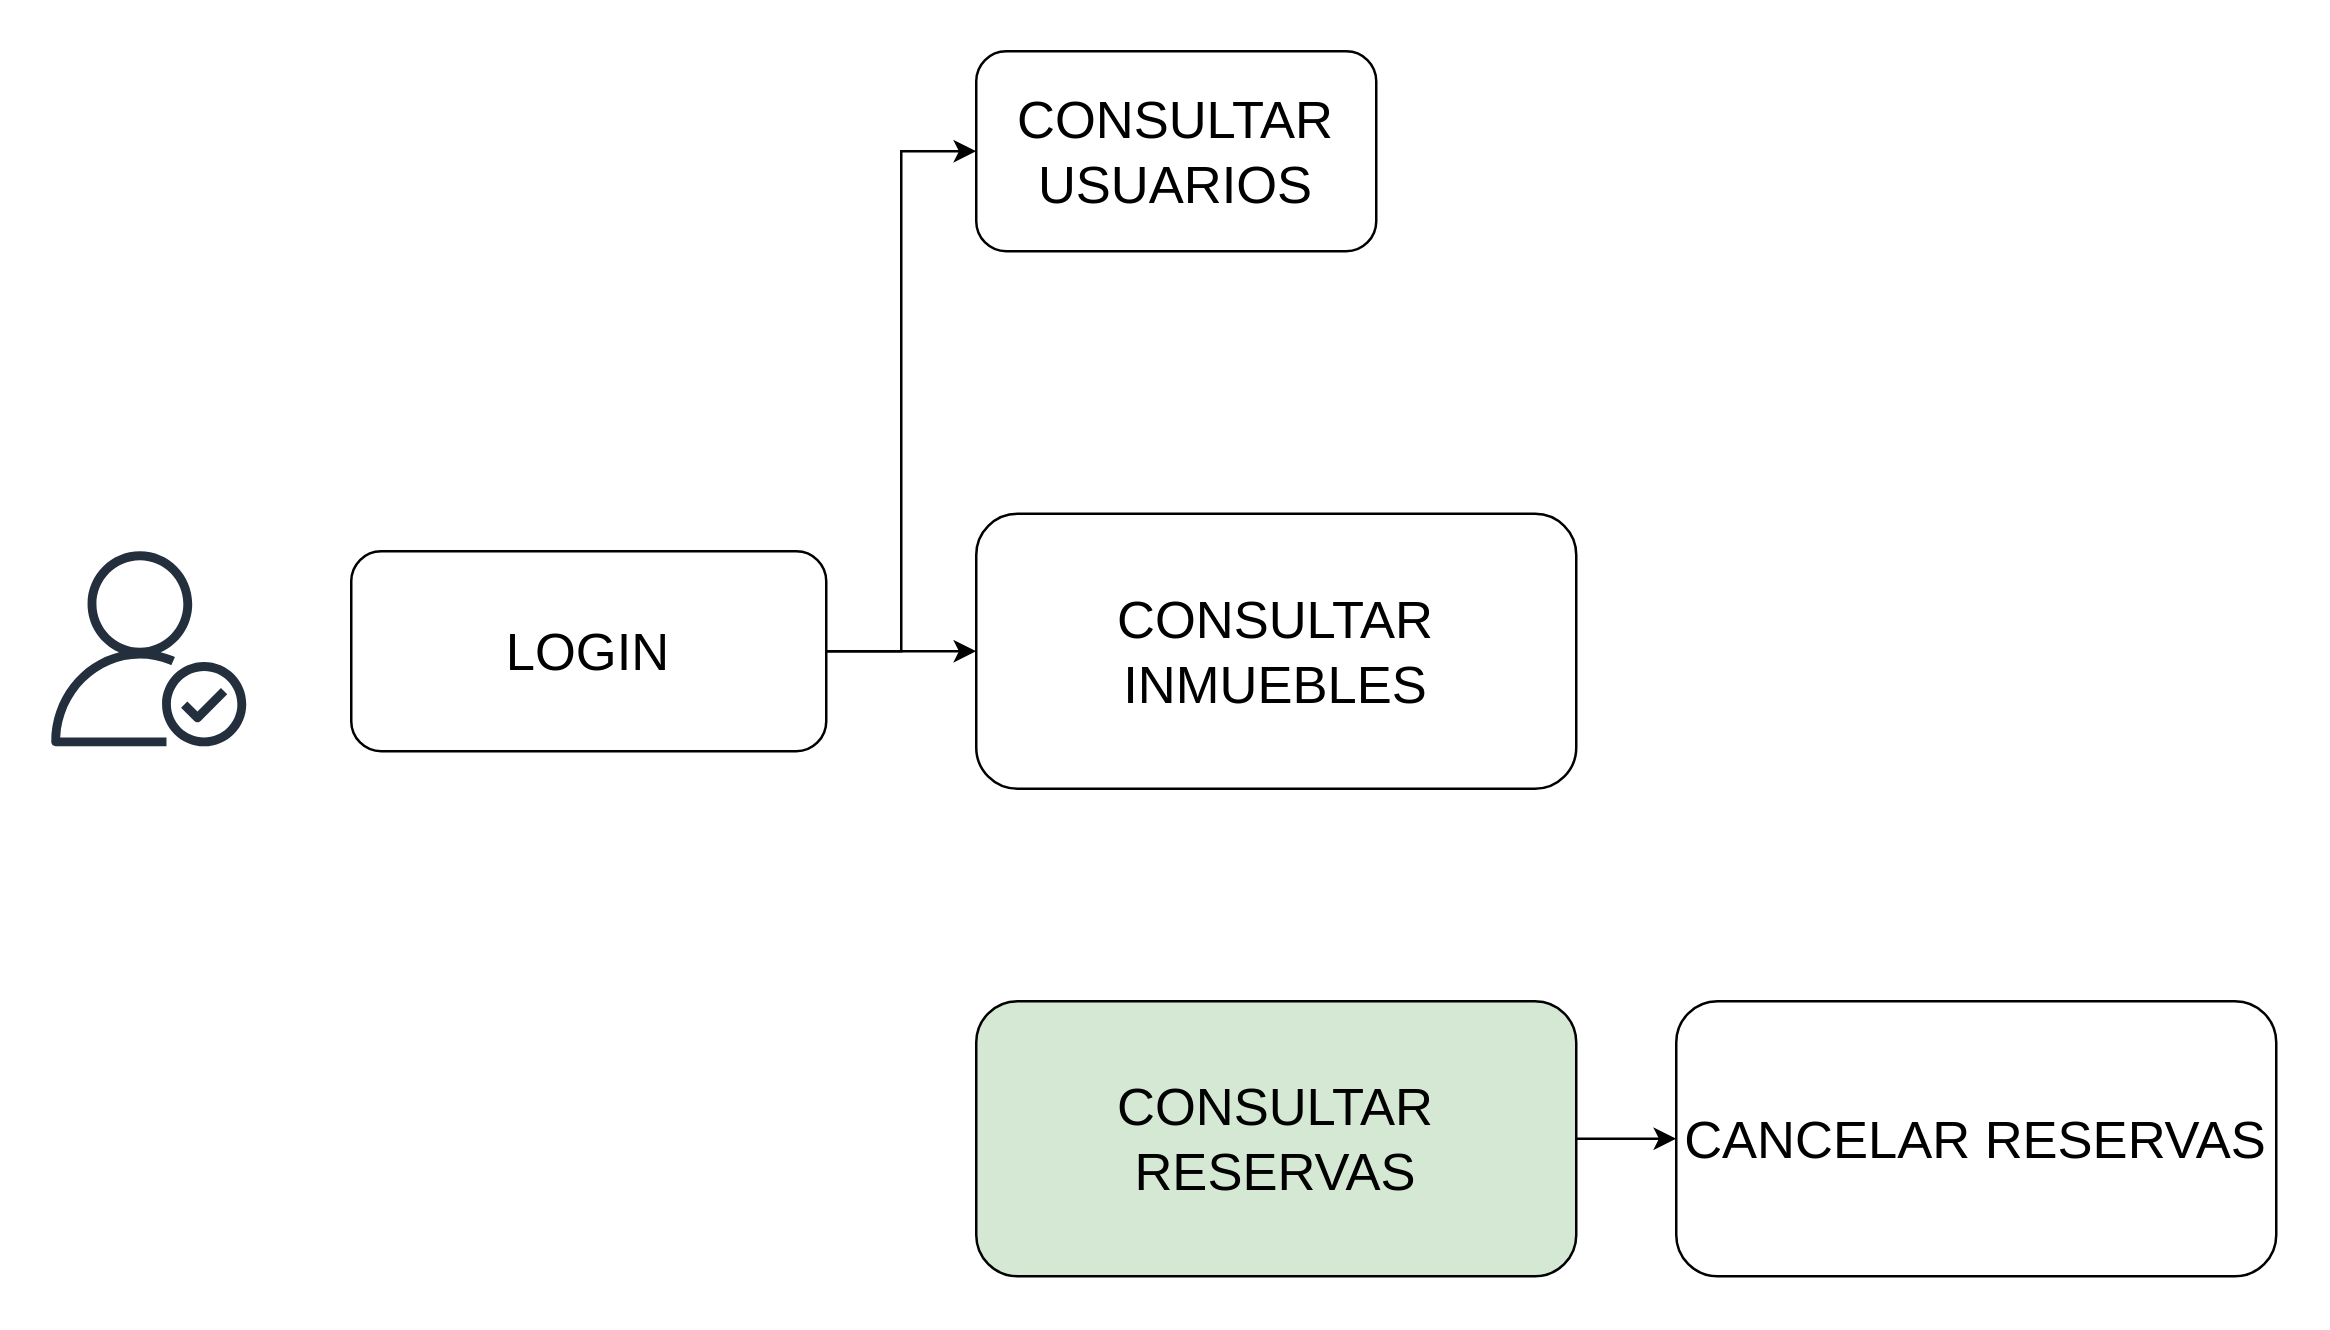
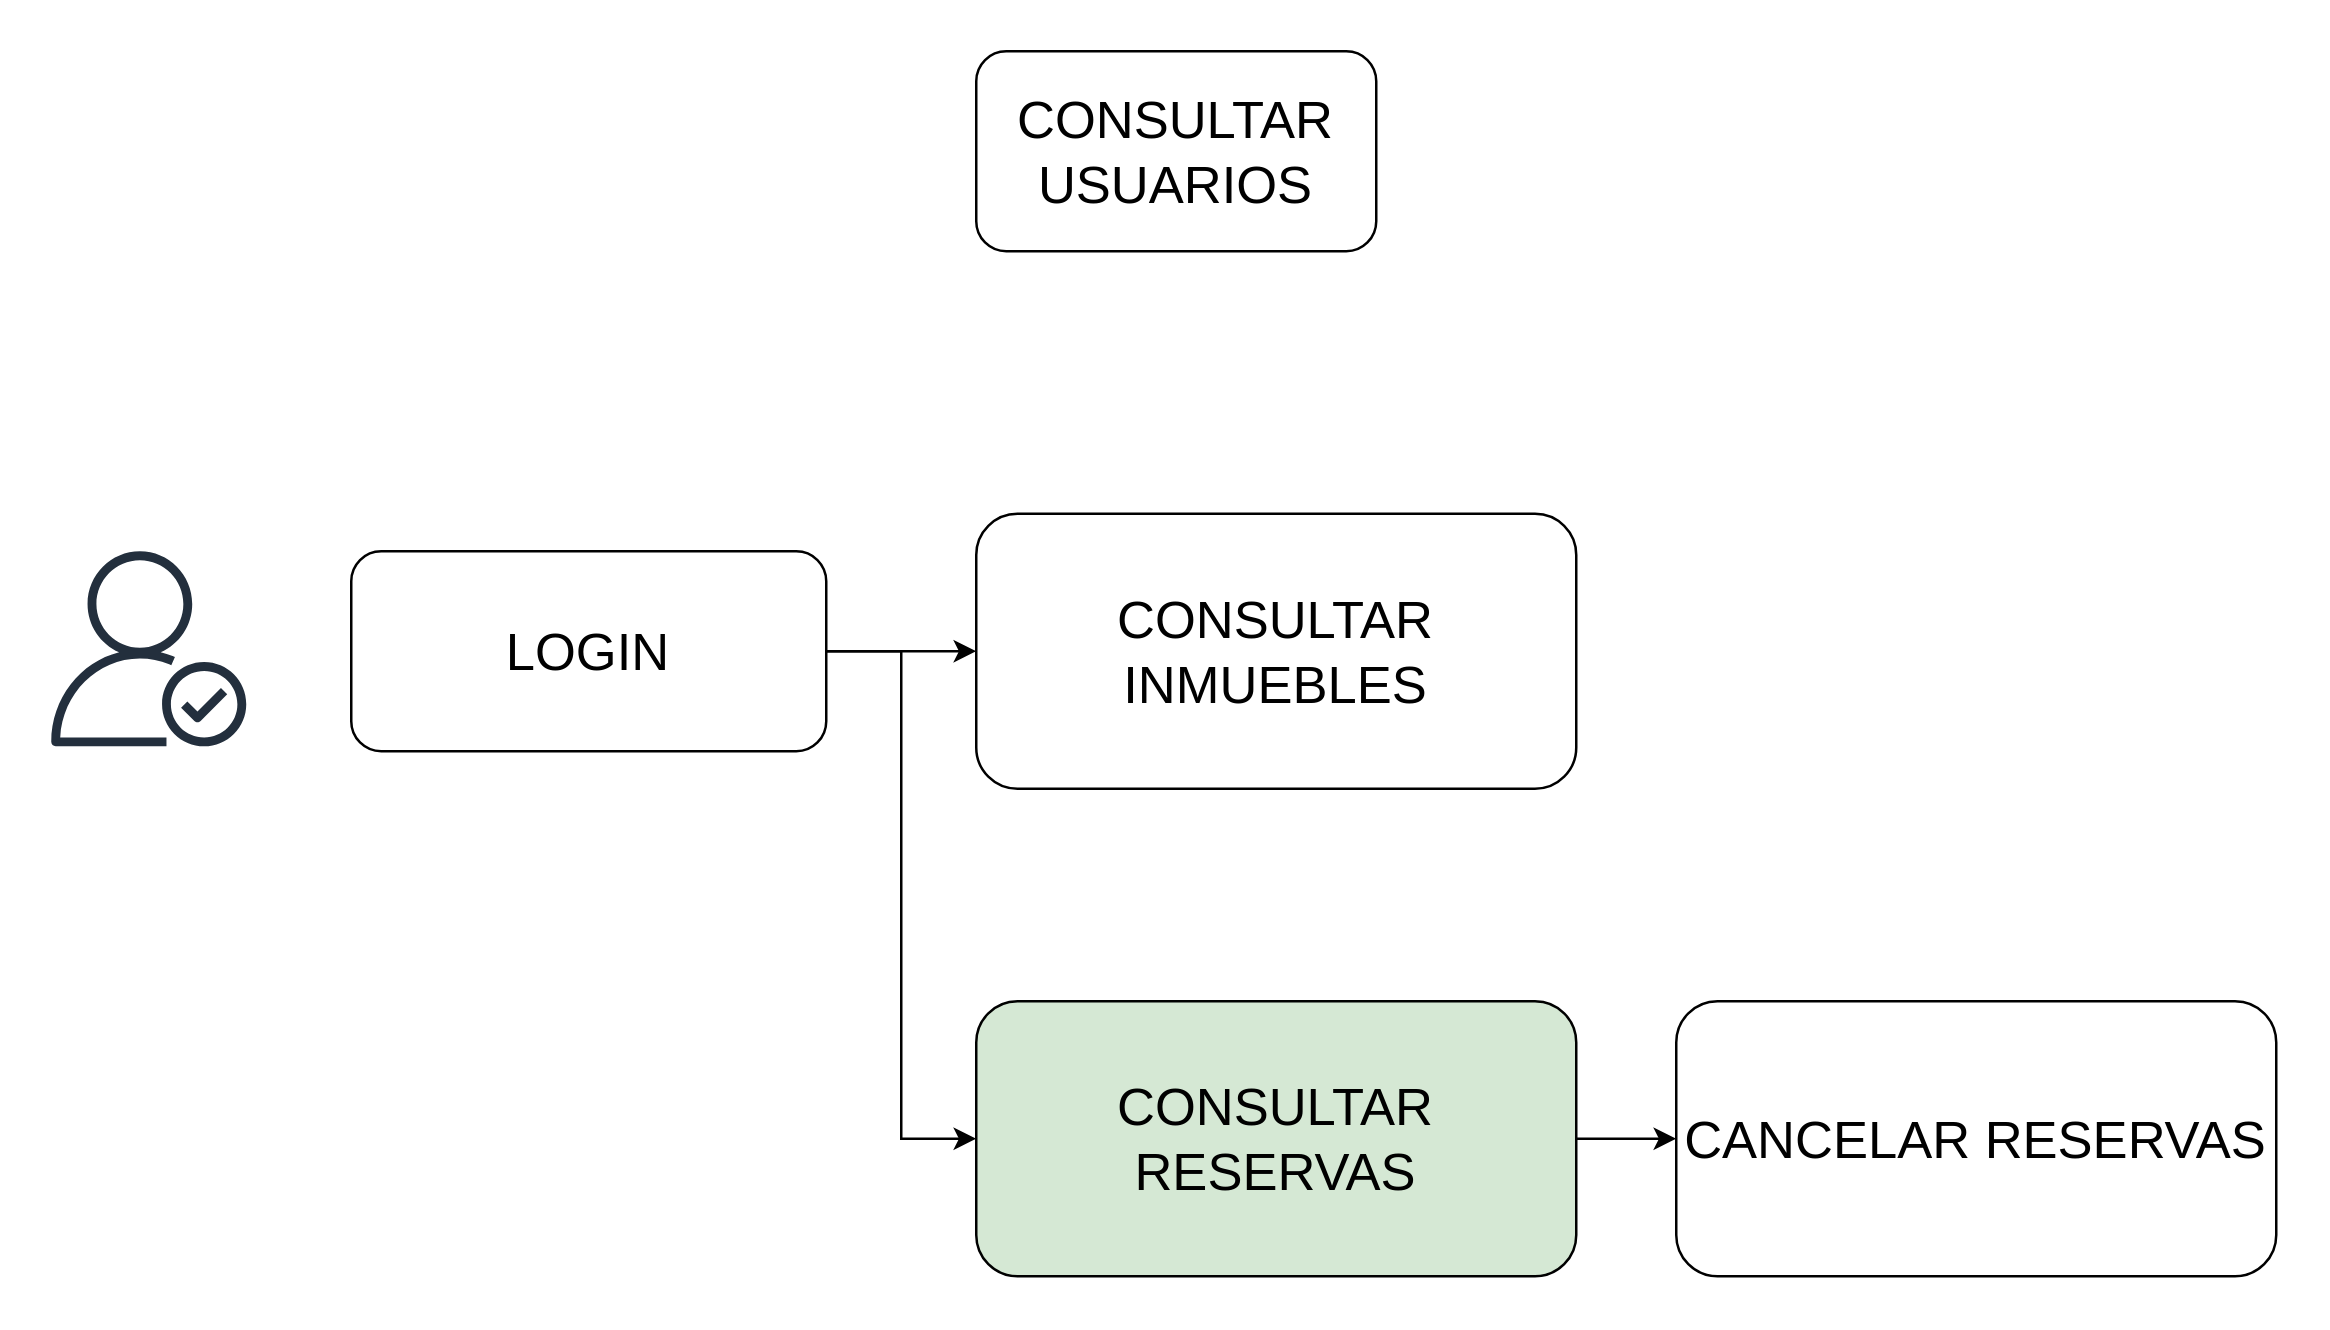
(901, 370) -> none
none -> (901, 927)
